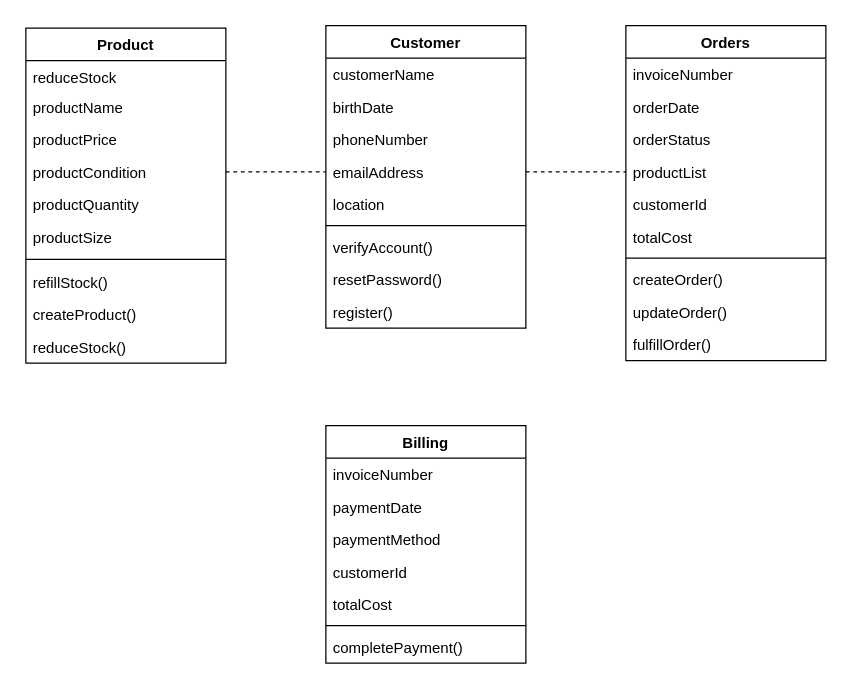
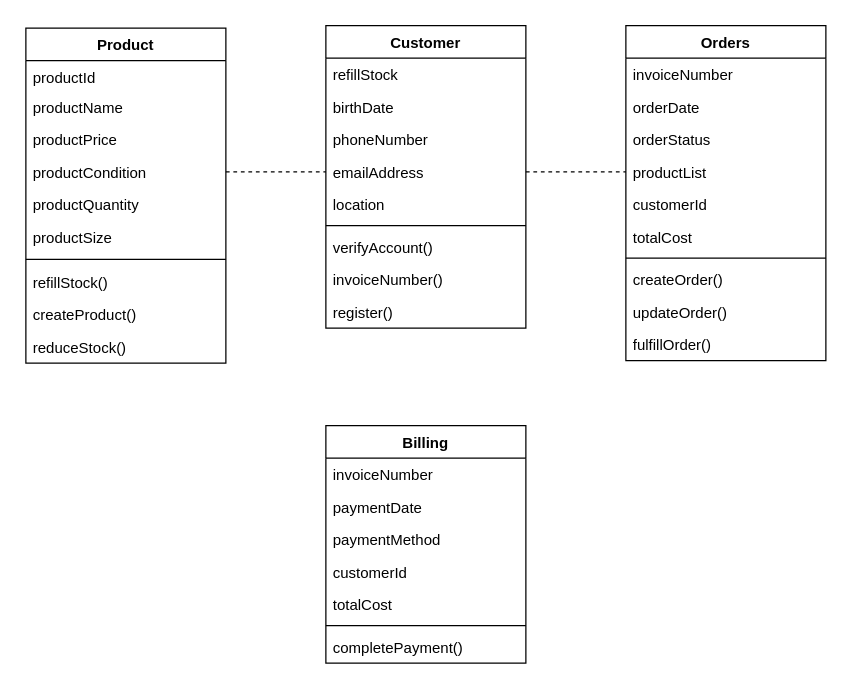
(383, 75) -> (373, 75)
(79, 78) -> (70, 78)
(396, 280) -> (392, 280)
